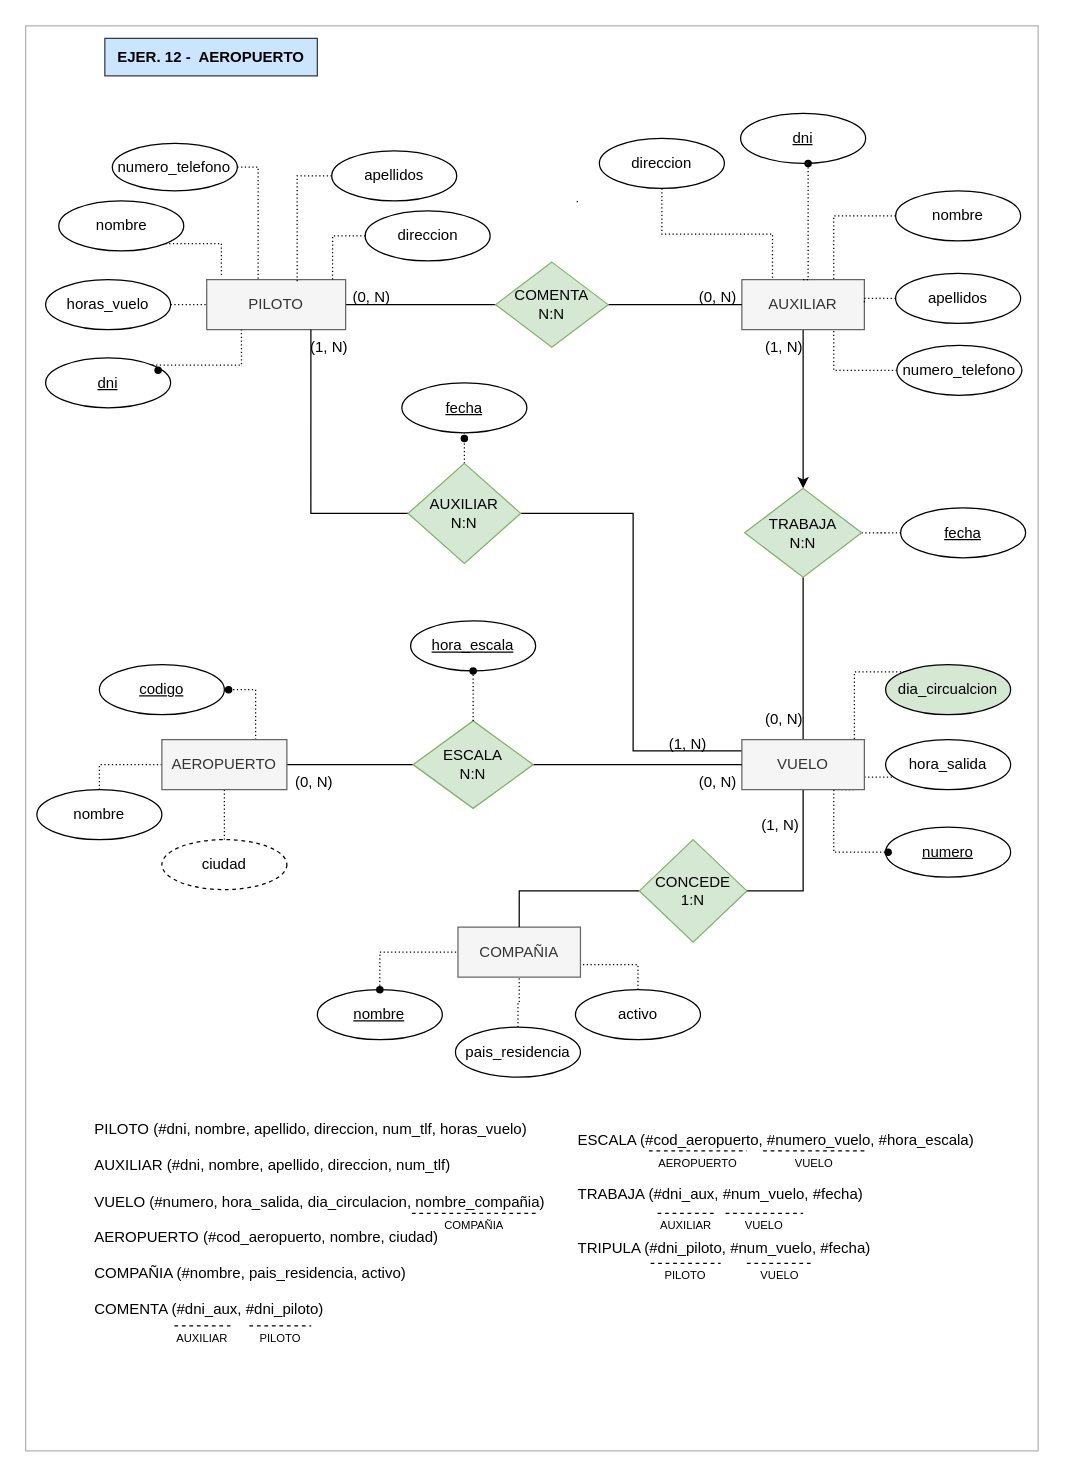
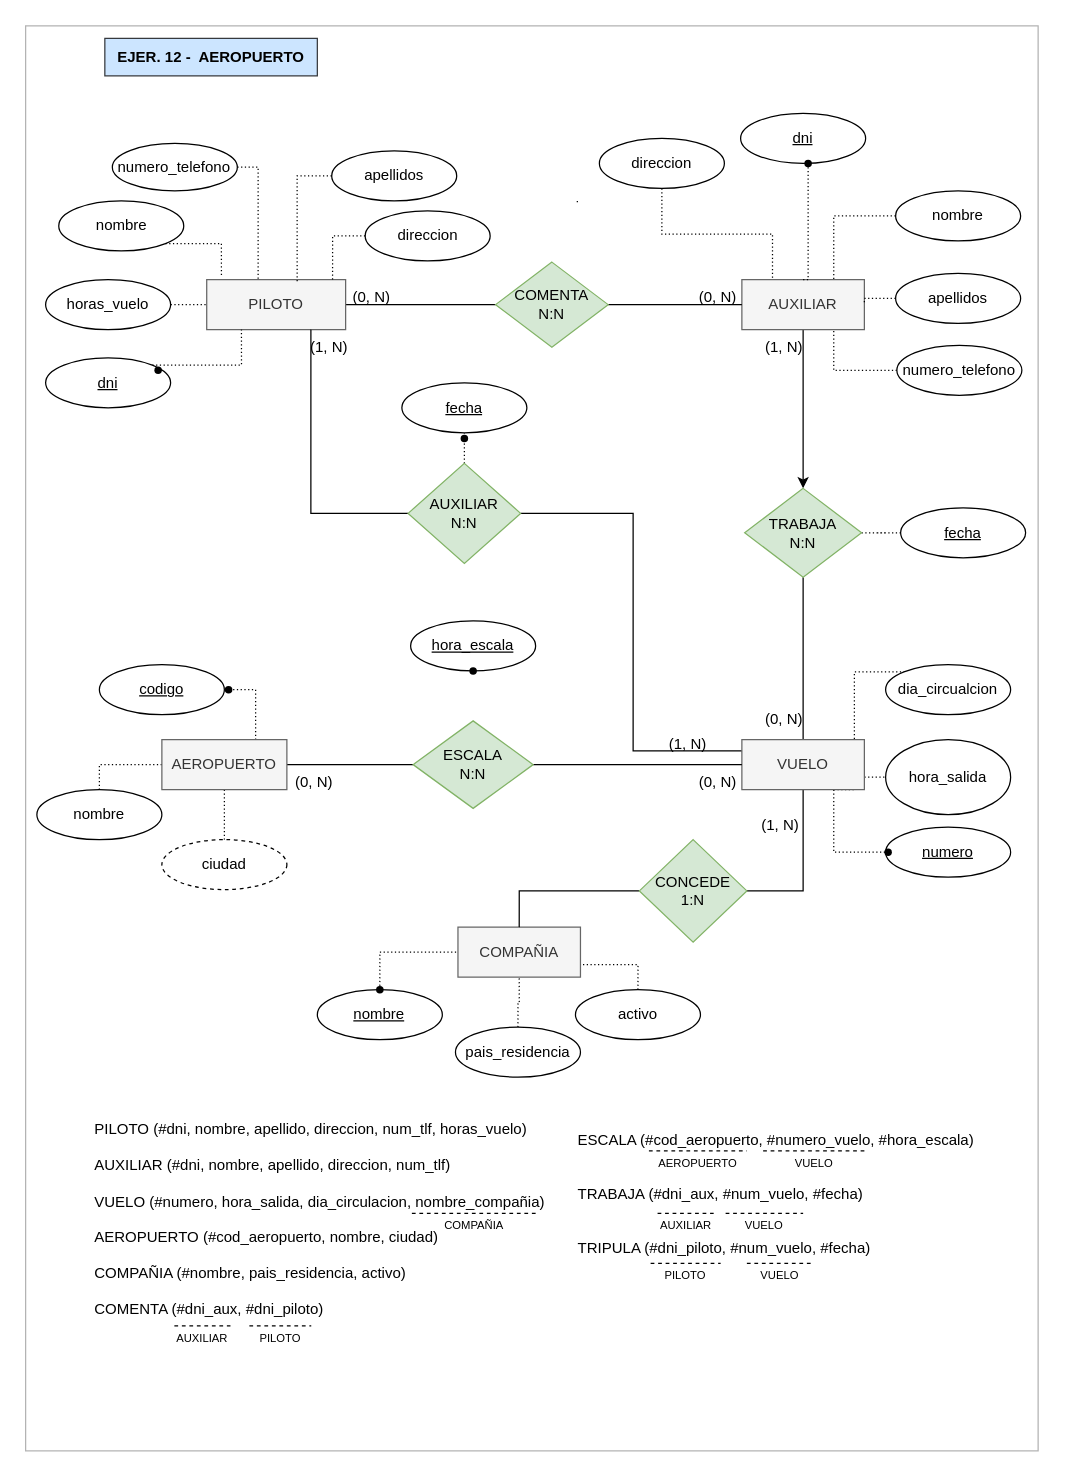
(948, 689) -> (948, 689)
(473, 697) -> none
(948, 764) -> (948, 777)
